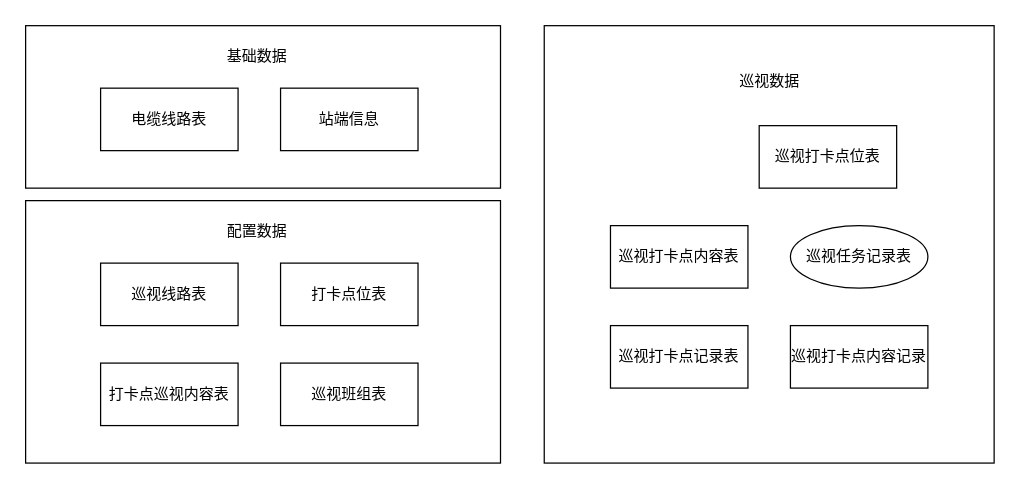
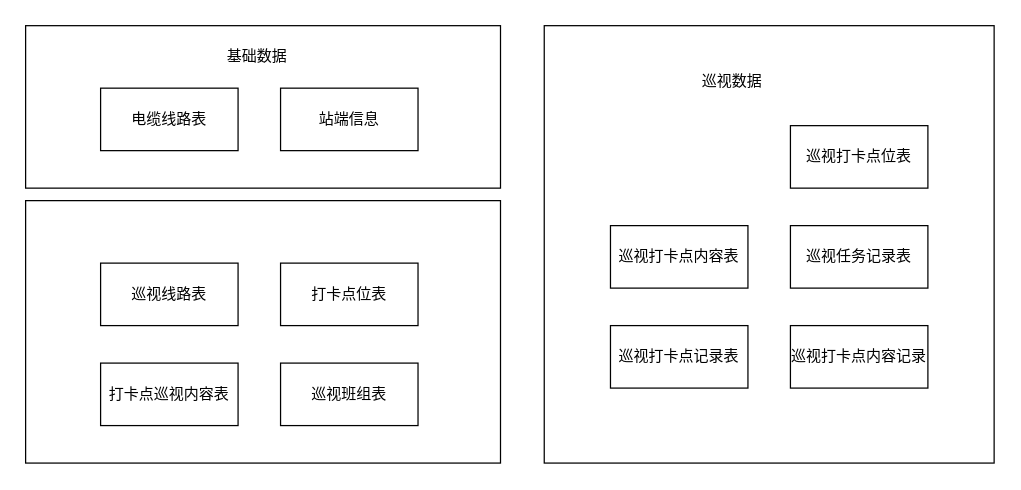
(769, 82) -> (732, 82)
(828, 157) -> (859, 157)
(257, 232) -> none
(859, 257) -> (859, 257)
